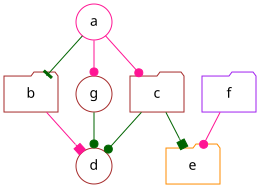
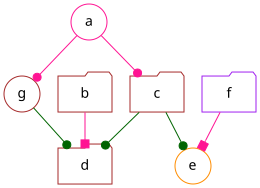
(66, 54) -> none
(173, 126) -> (174, 127)
(213, 127) -> (213, 126)
(94, 166) -> (85, 166)
(193, 166) -> (193, 166)
